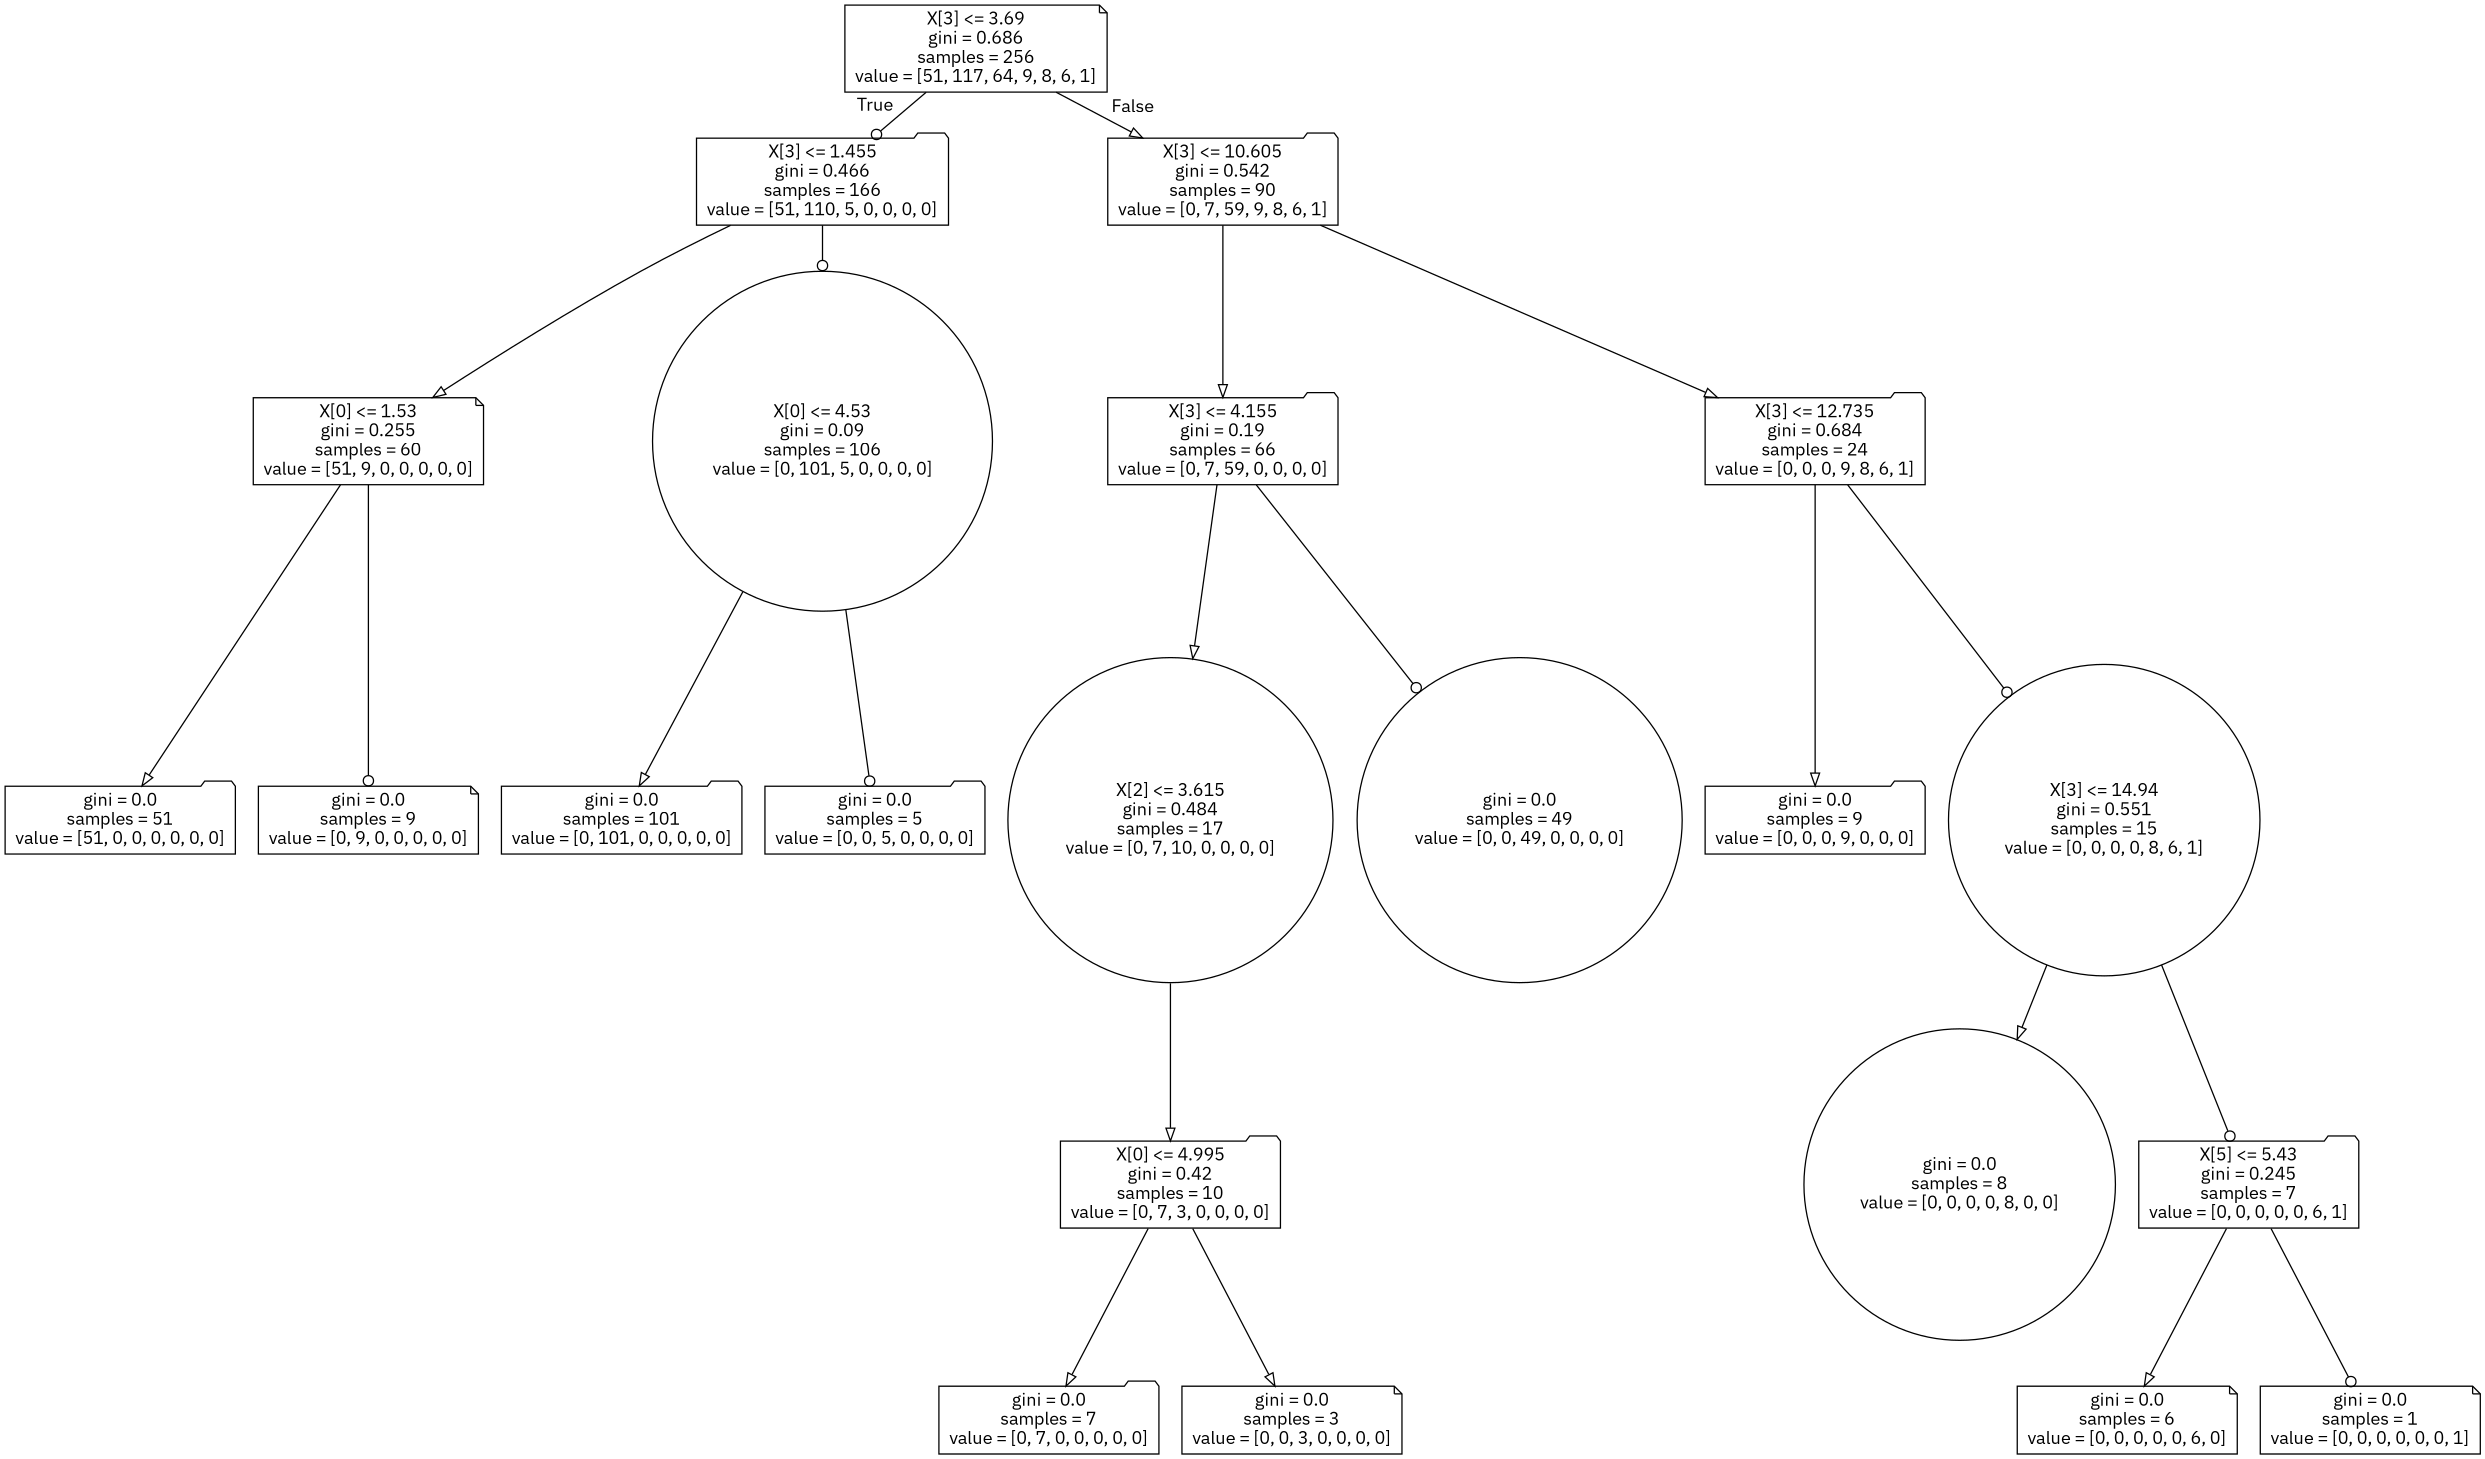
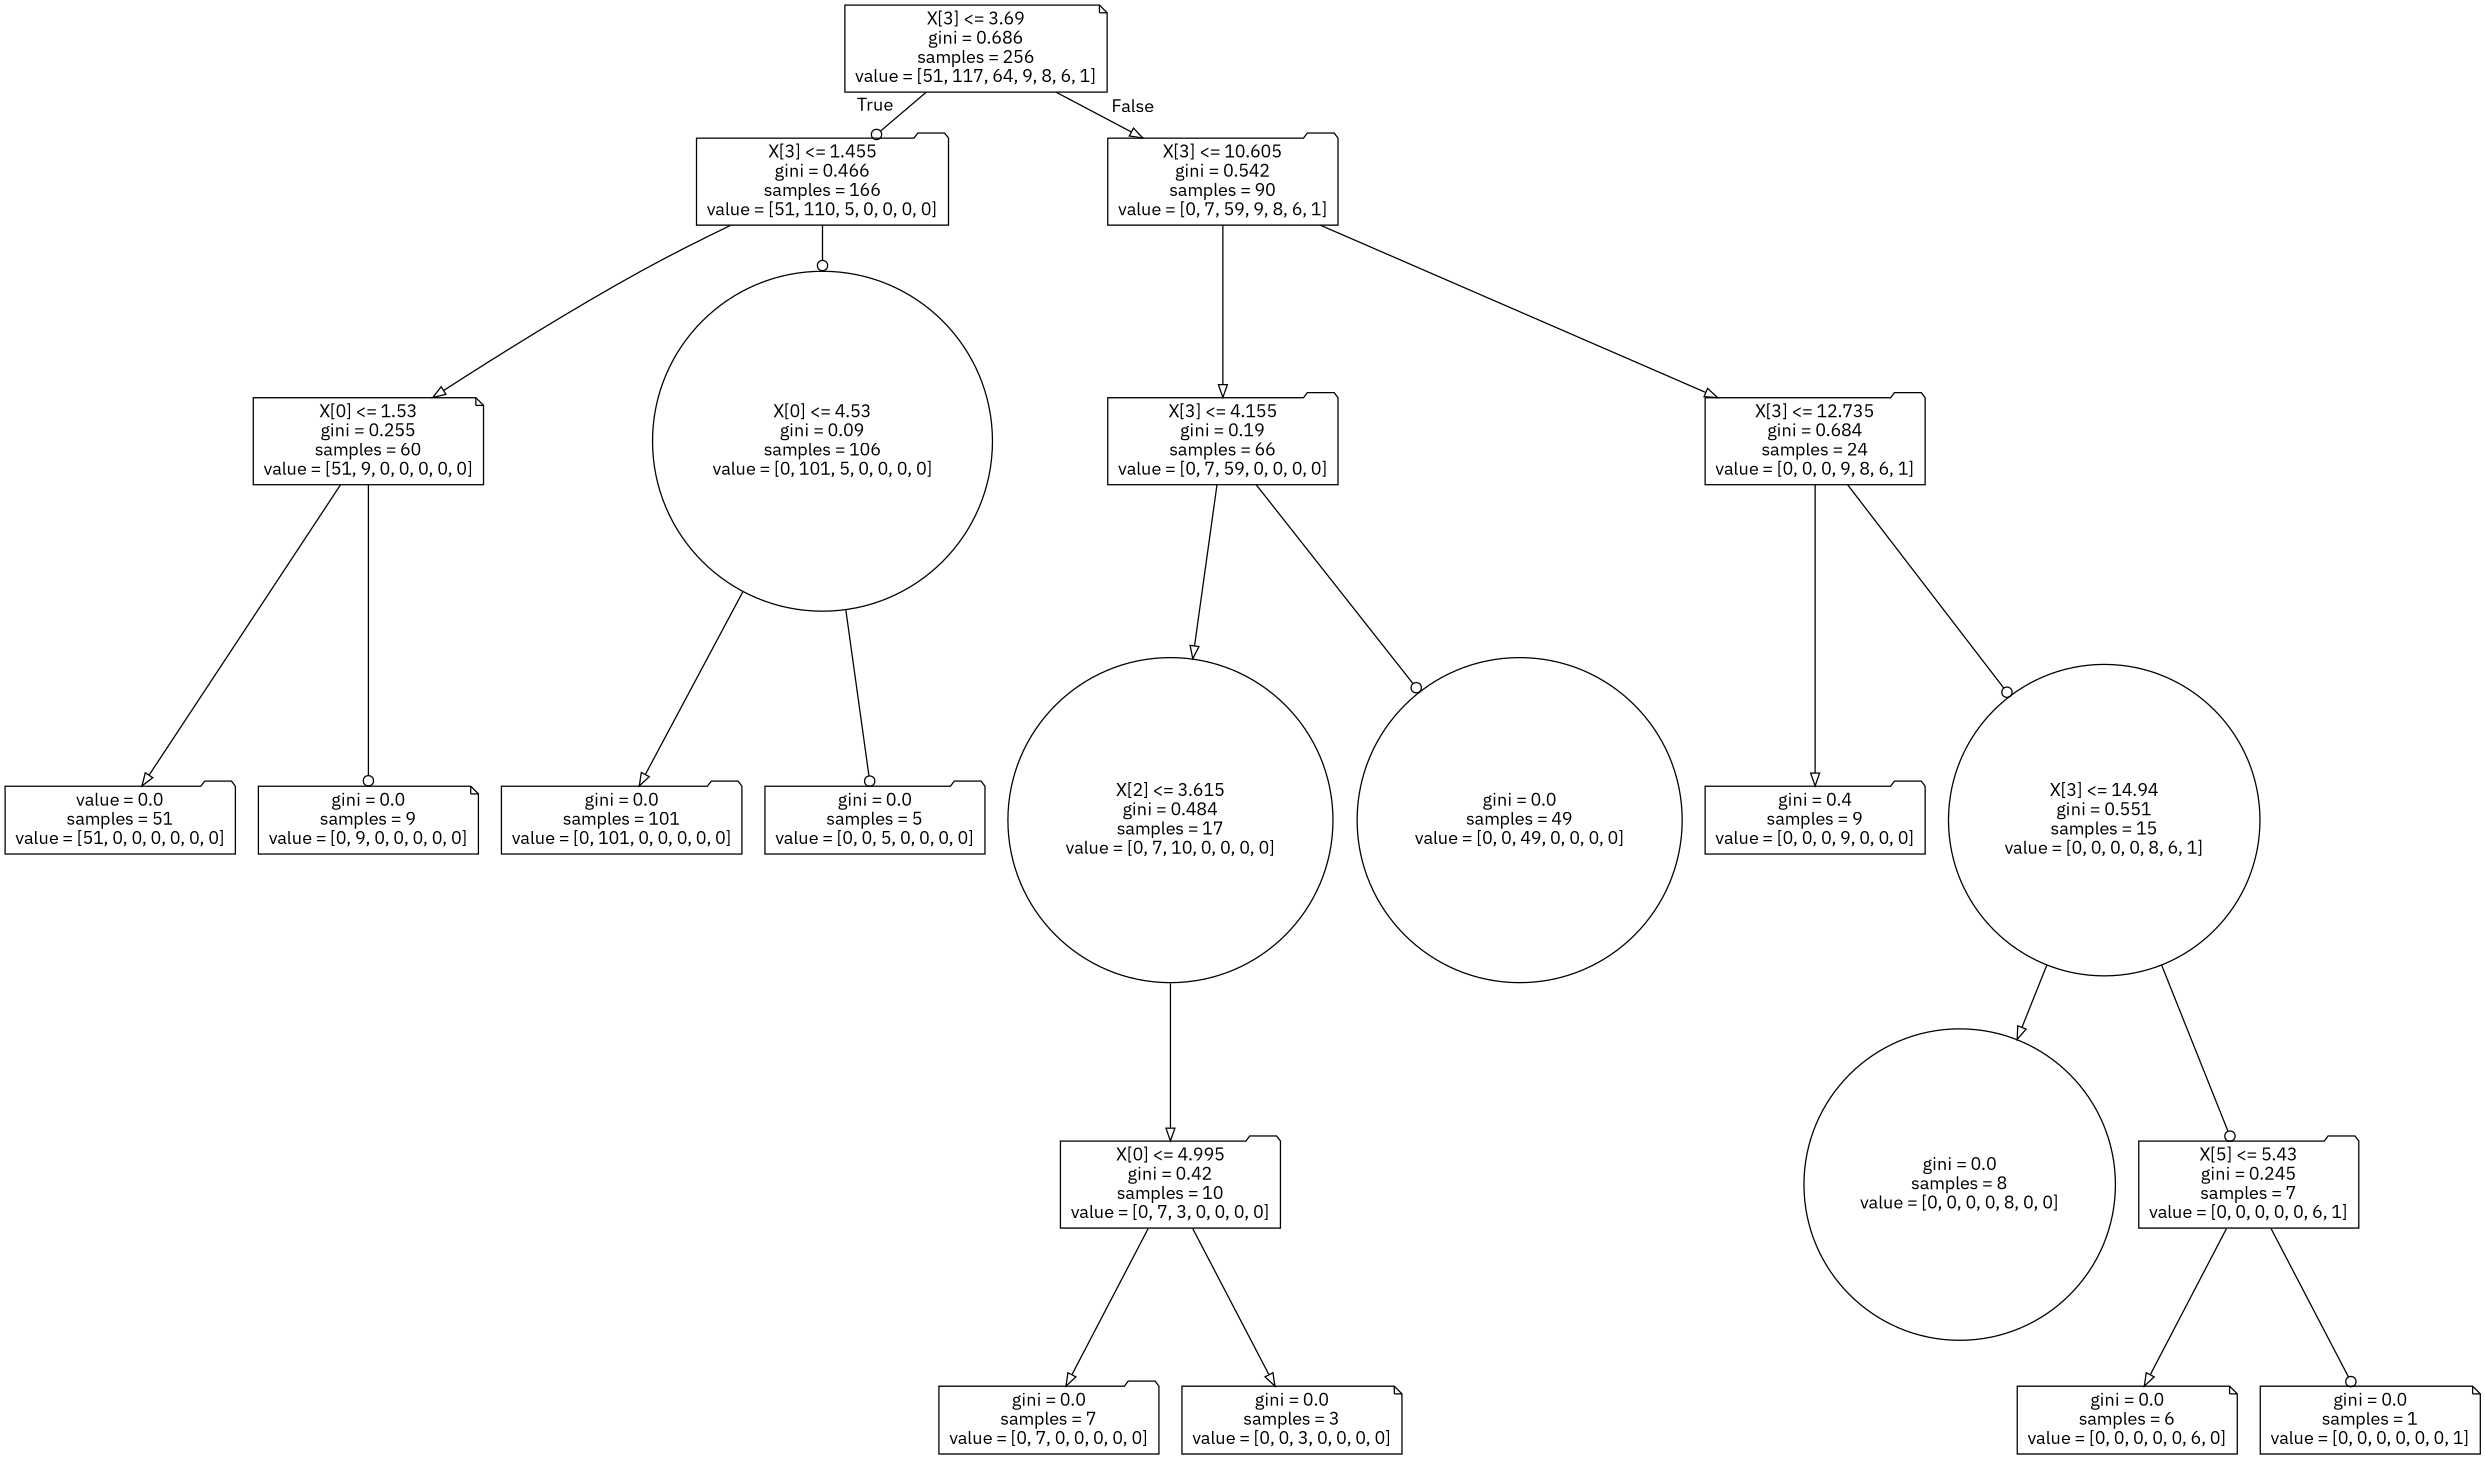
(120, 820) -> (120, 820)
(1815, 820) -> (1815, 820)
